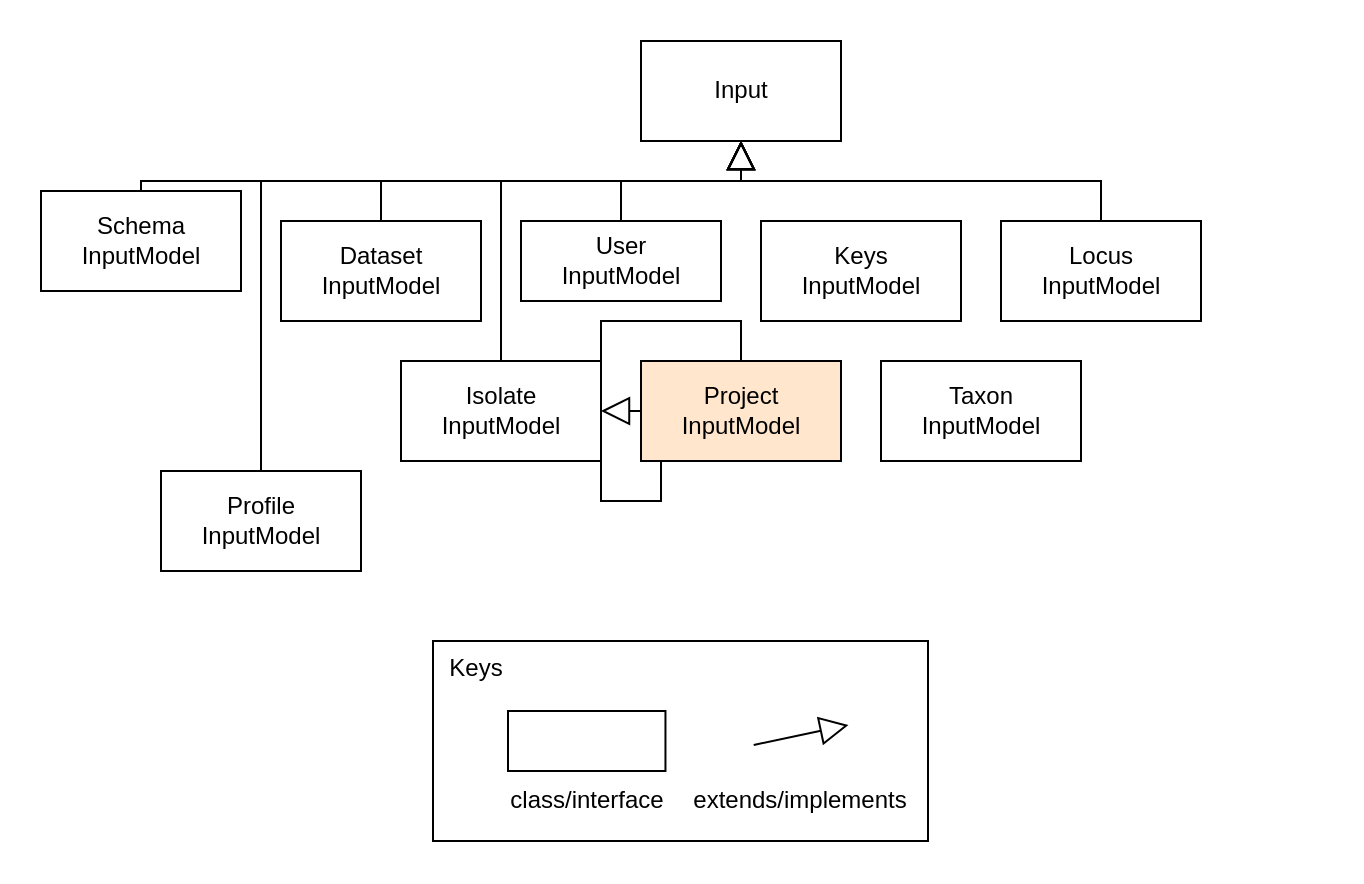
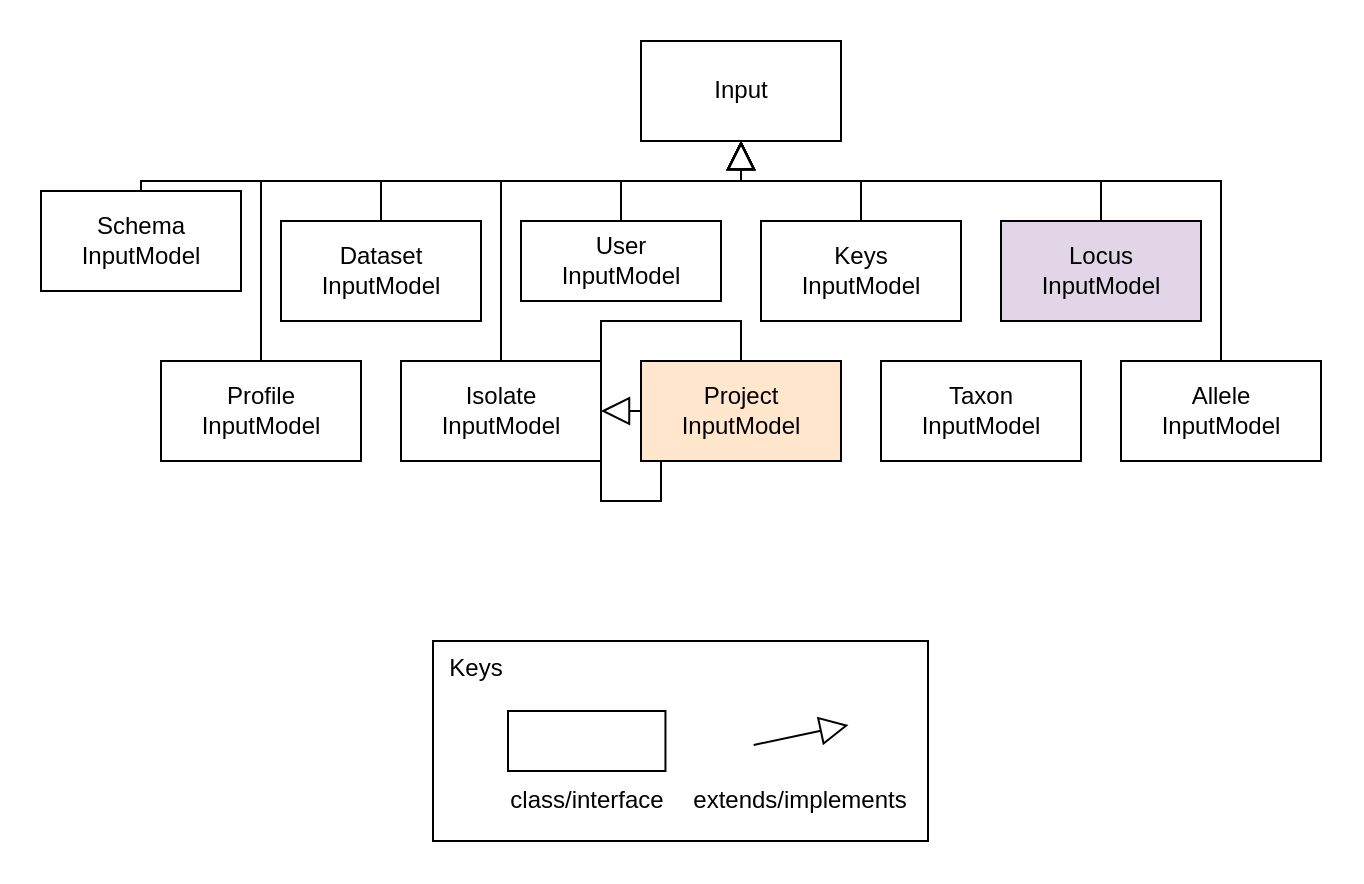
none -> (861, 203)
none -> (1221, 213)
(1101, 271) -> (1101, 271)
none -> (1221, 411)
(261, 521) -> (261, 411)
